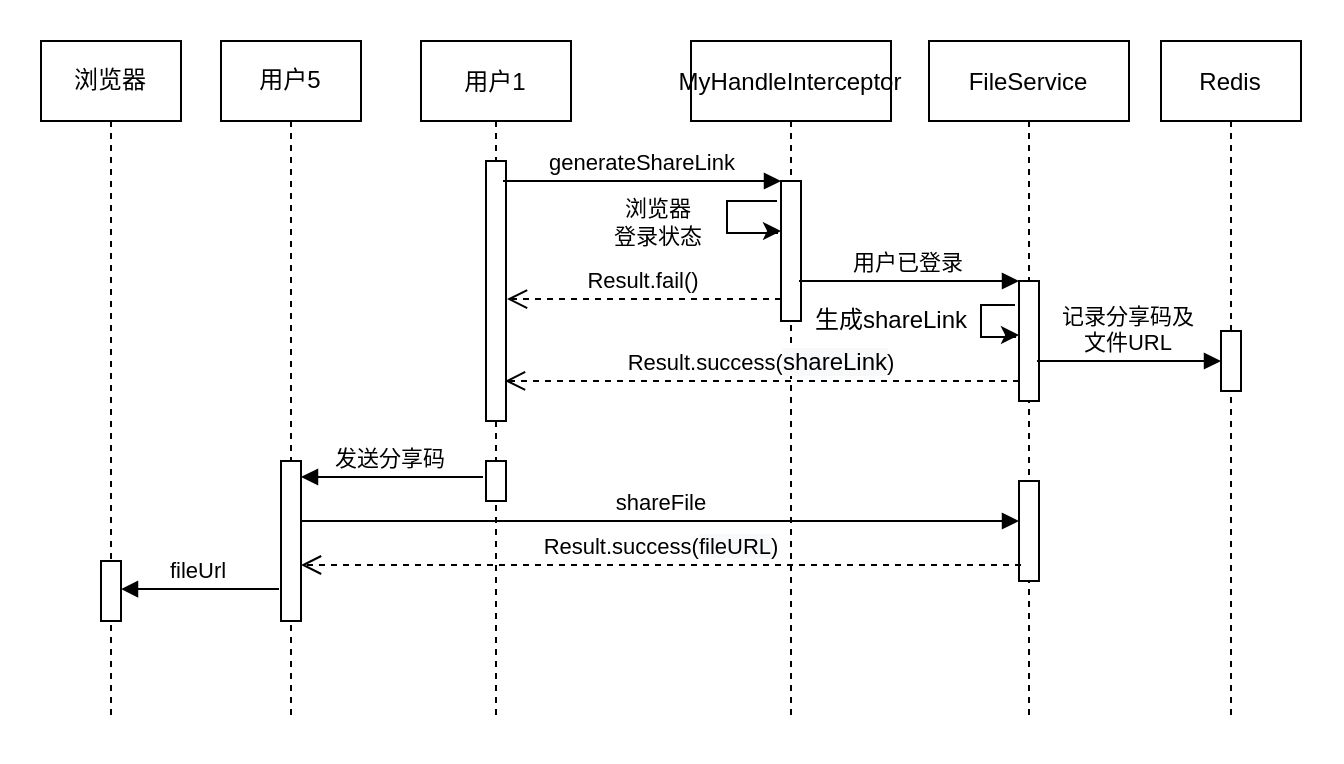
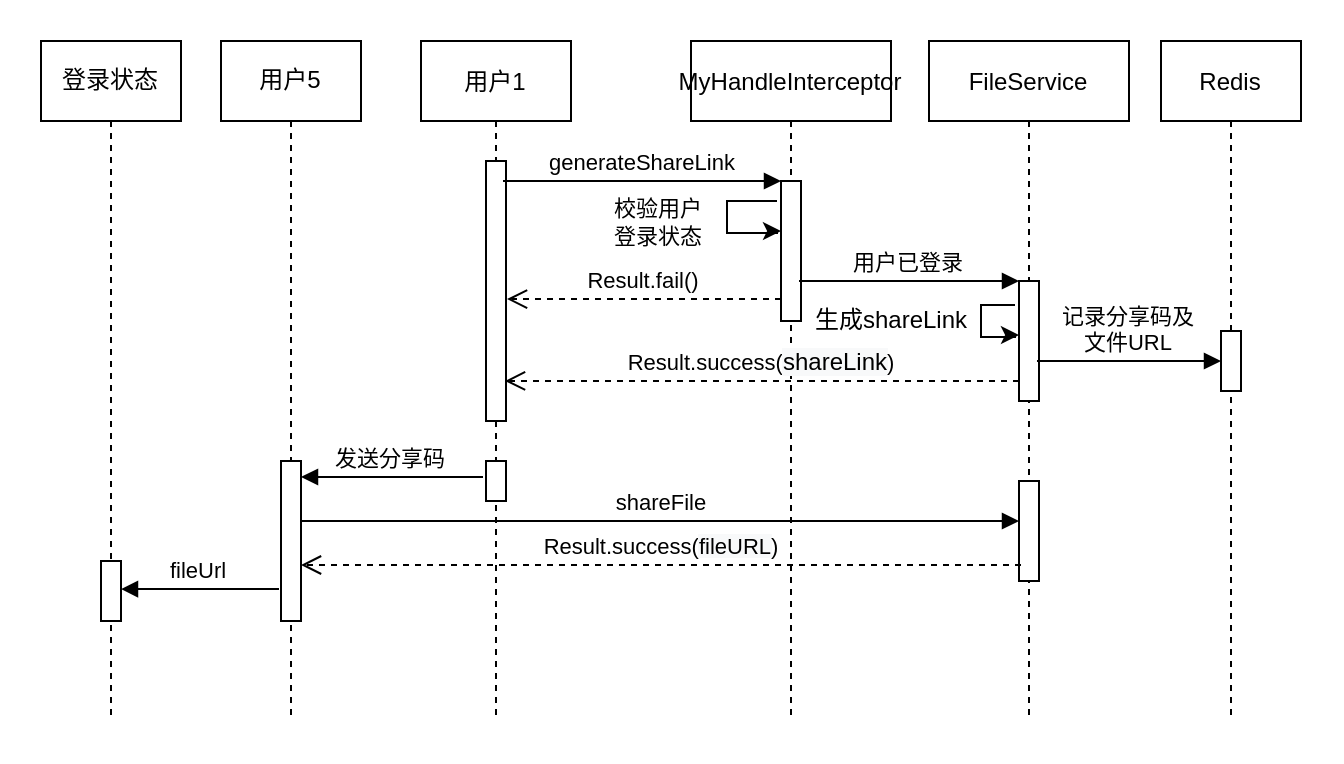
(111, 81) -> (111, 81)
(663, 224) -> (663, 224)
